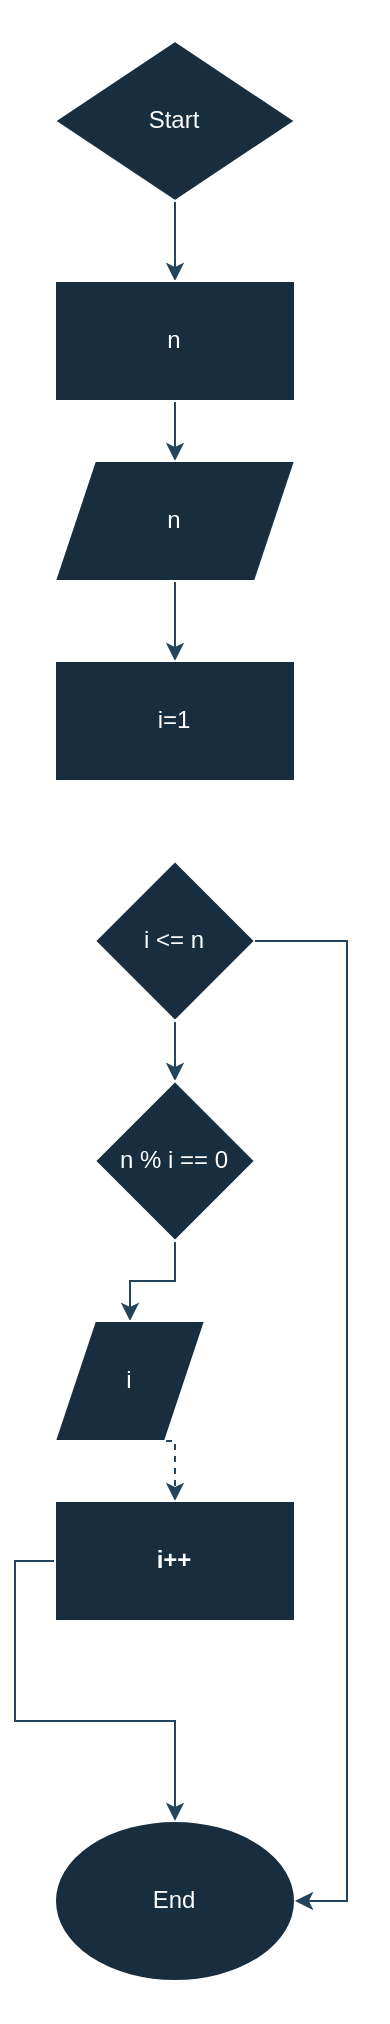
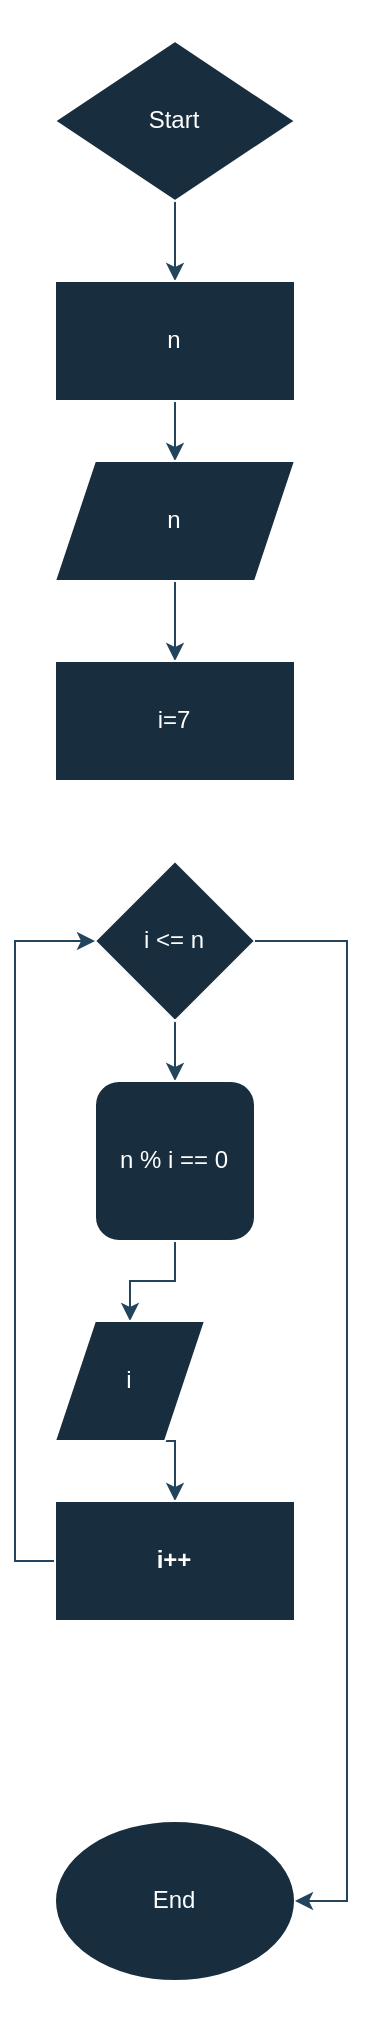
(175, 721) -> (175, 721)
(175, 1161) -> (175, 1161)
(175, 1462) -> (175, 1462)
(57, 1721) -> (15, 1219)
